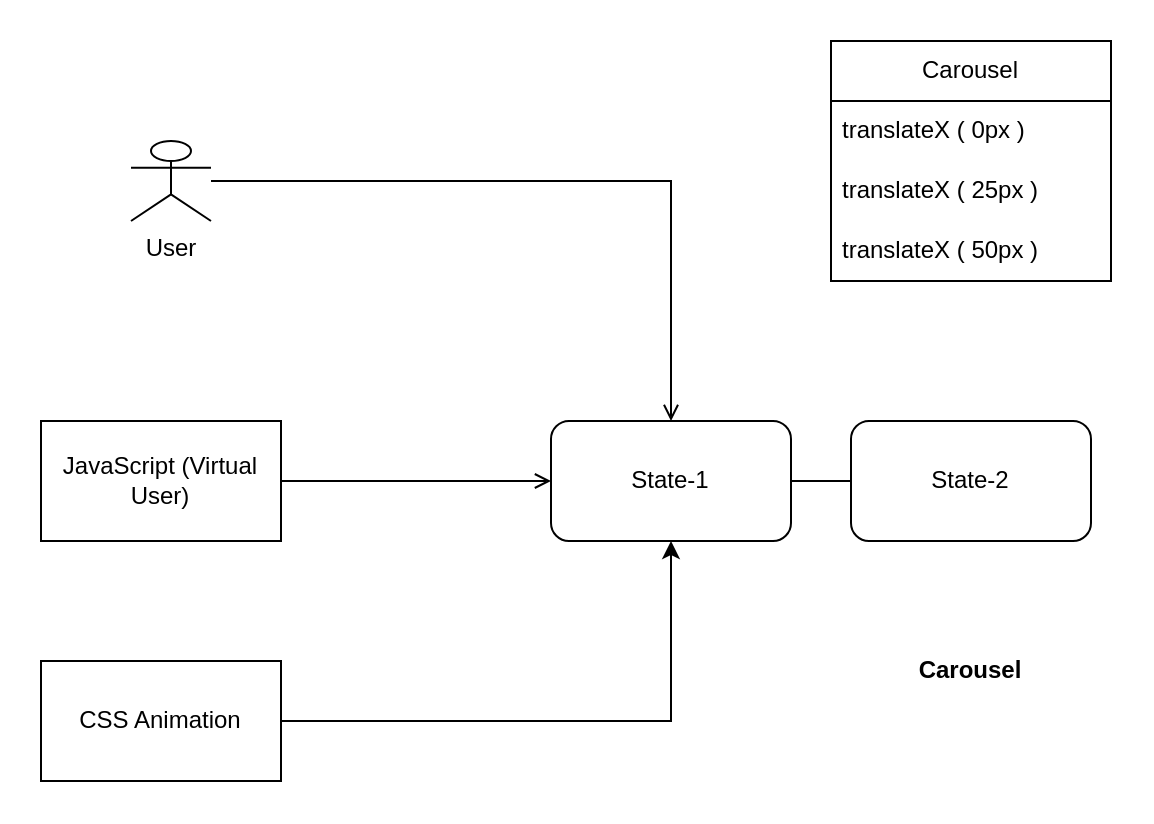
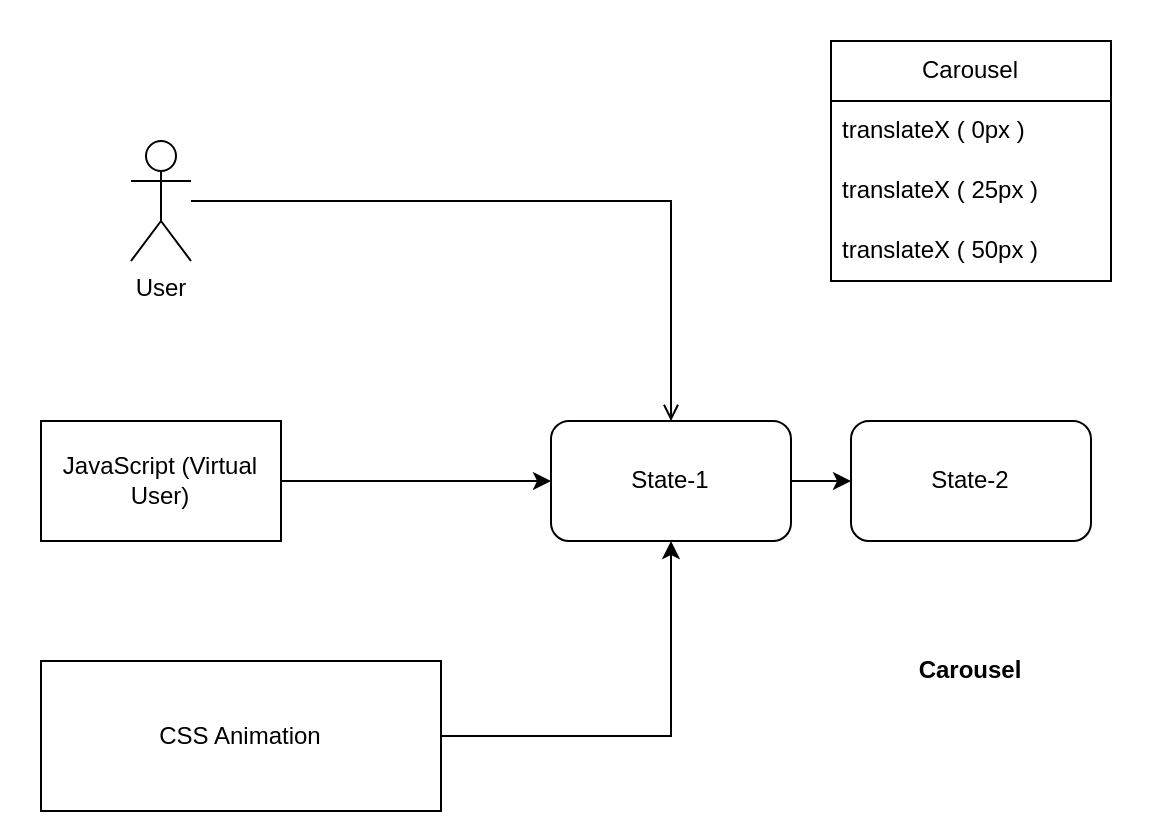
(171, 181) -> (161, 201)
(539, 481) -> (536, 481)
(841, 481) -> (836, 481)
(161, 721) -> (241, 736)
